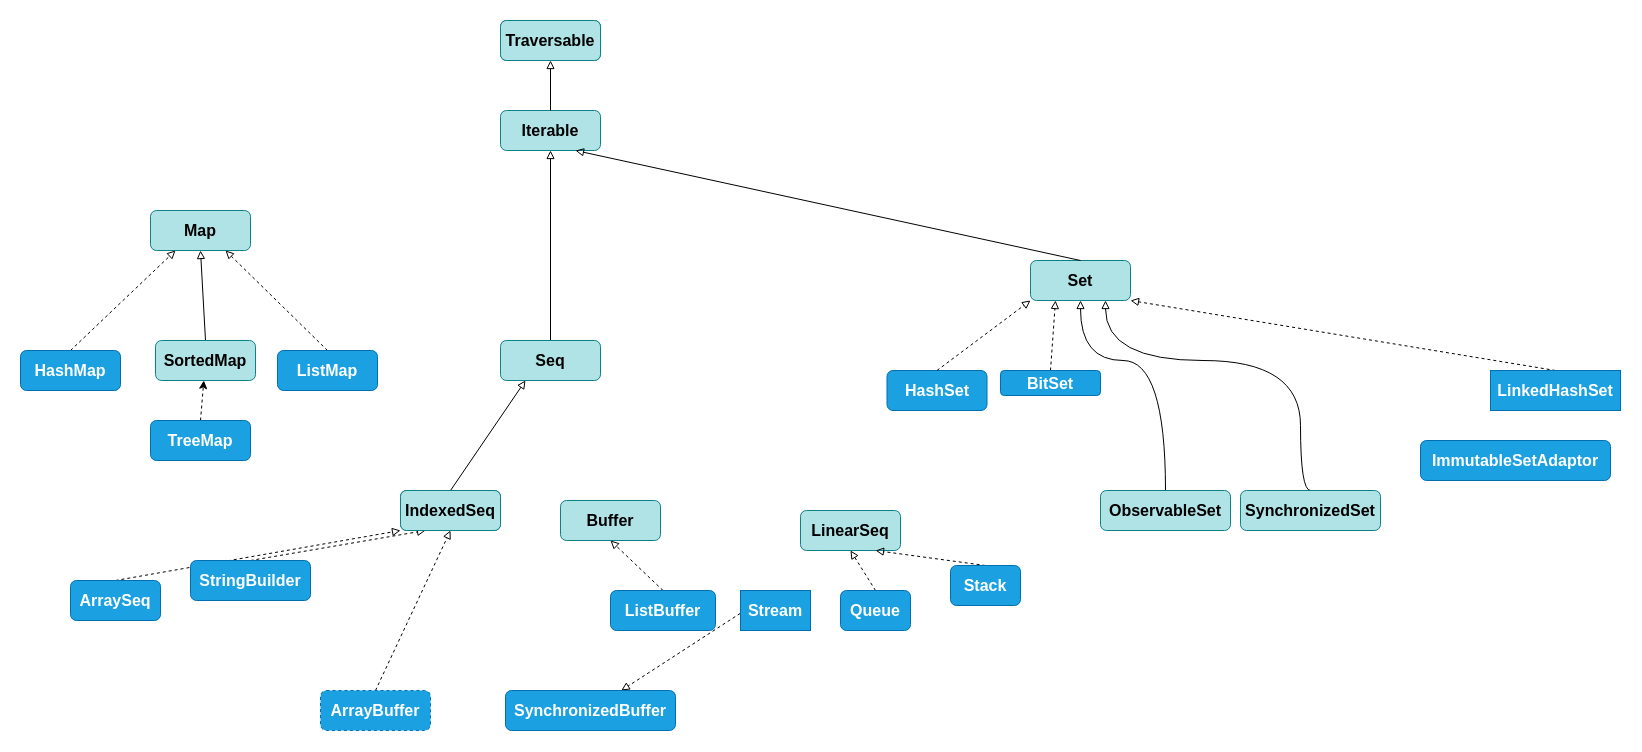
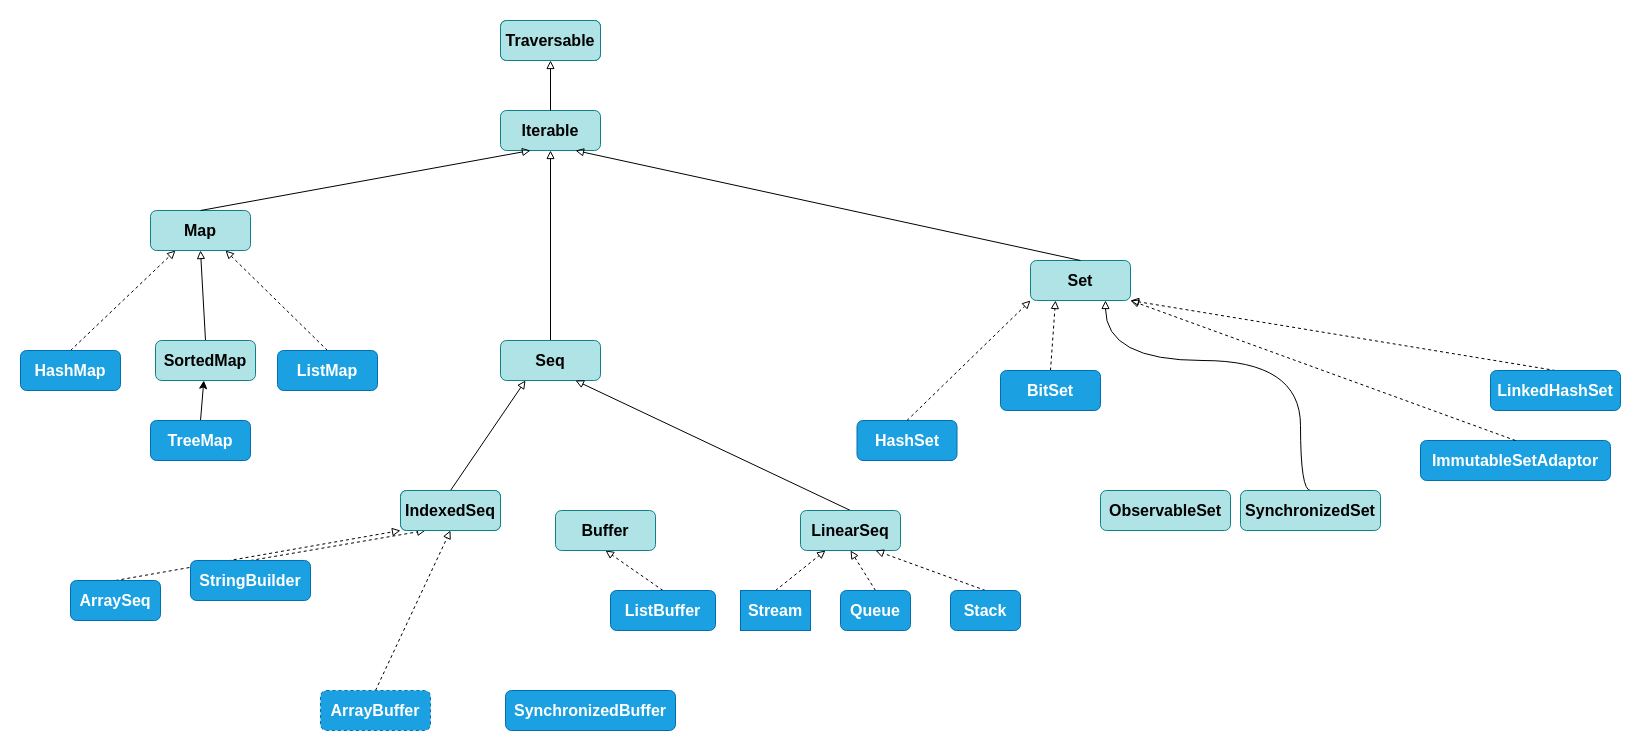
none -> (362, 181)
none -> (1326, 372)
(1151, 382) -> none
(1051, 383) -> (1051, 391)
(937, 391) -> (907, 441)
(1556, 391) -> (1556, 391)
(202, 404) -> (202, 404)
none -> (717, 447)
(611, 521) -> (606, 531)
(986, 586) -> (986, 611)
(685, 649) -> (797, 573)
